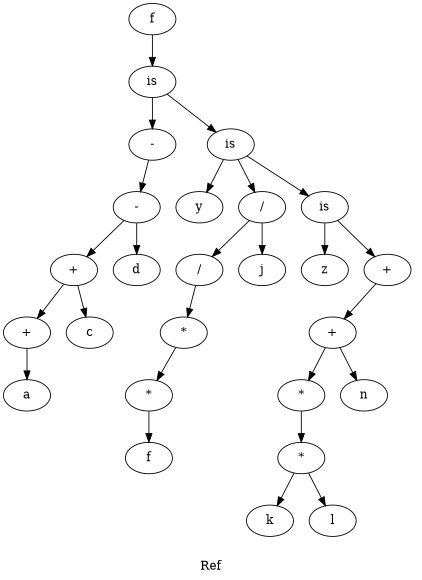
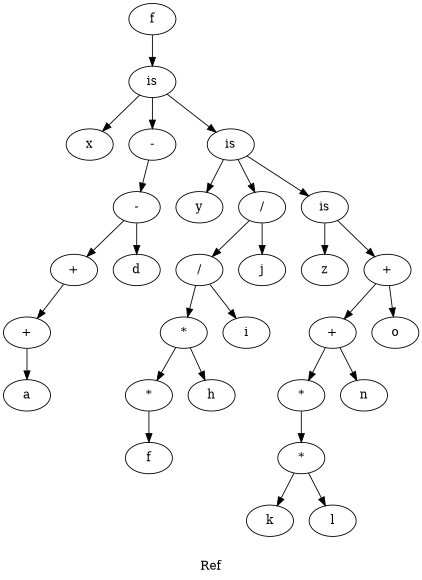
none -> (90, 145)
(90, 333) -> none
none -> (246, 333)
none -> (395, 333)
none -> (212, 395)
